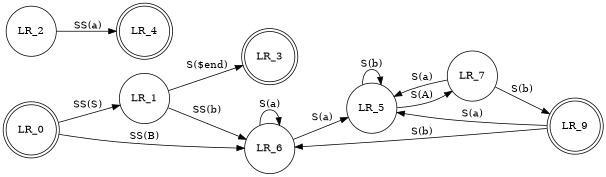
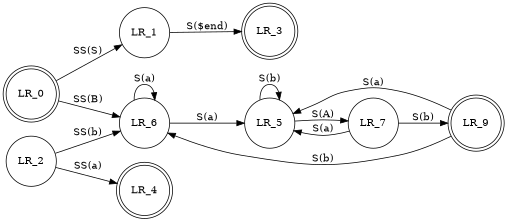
(204, 122) -> (84, 143)
